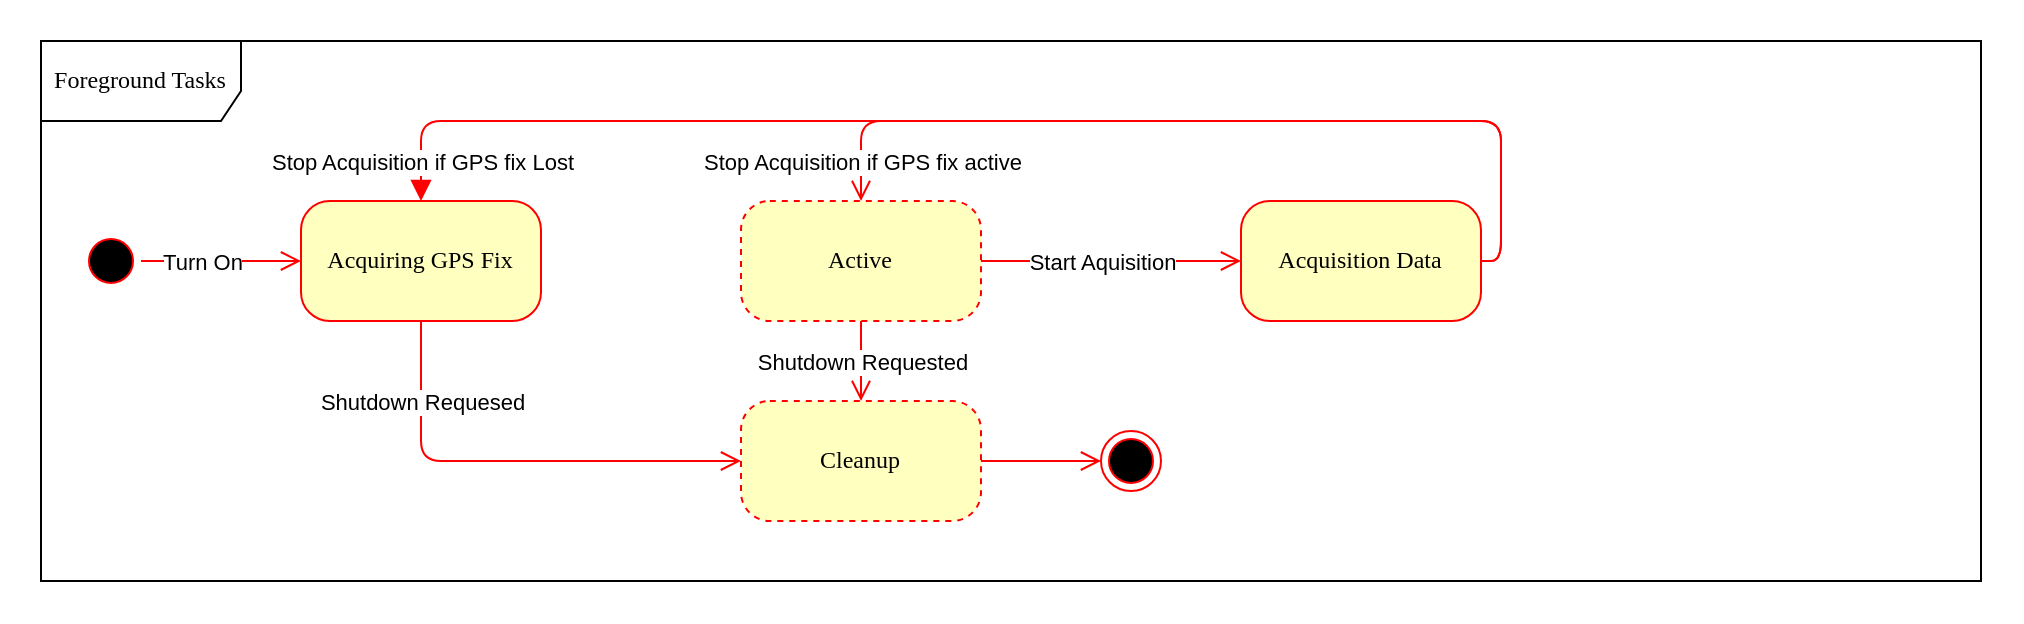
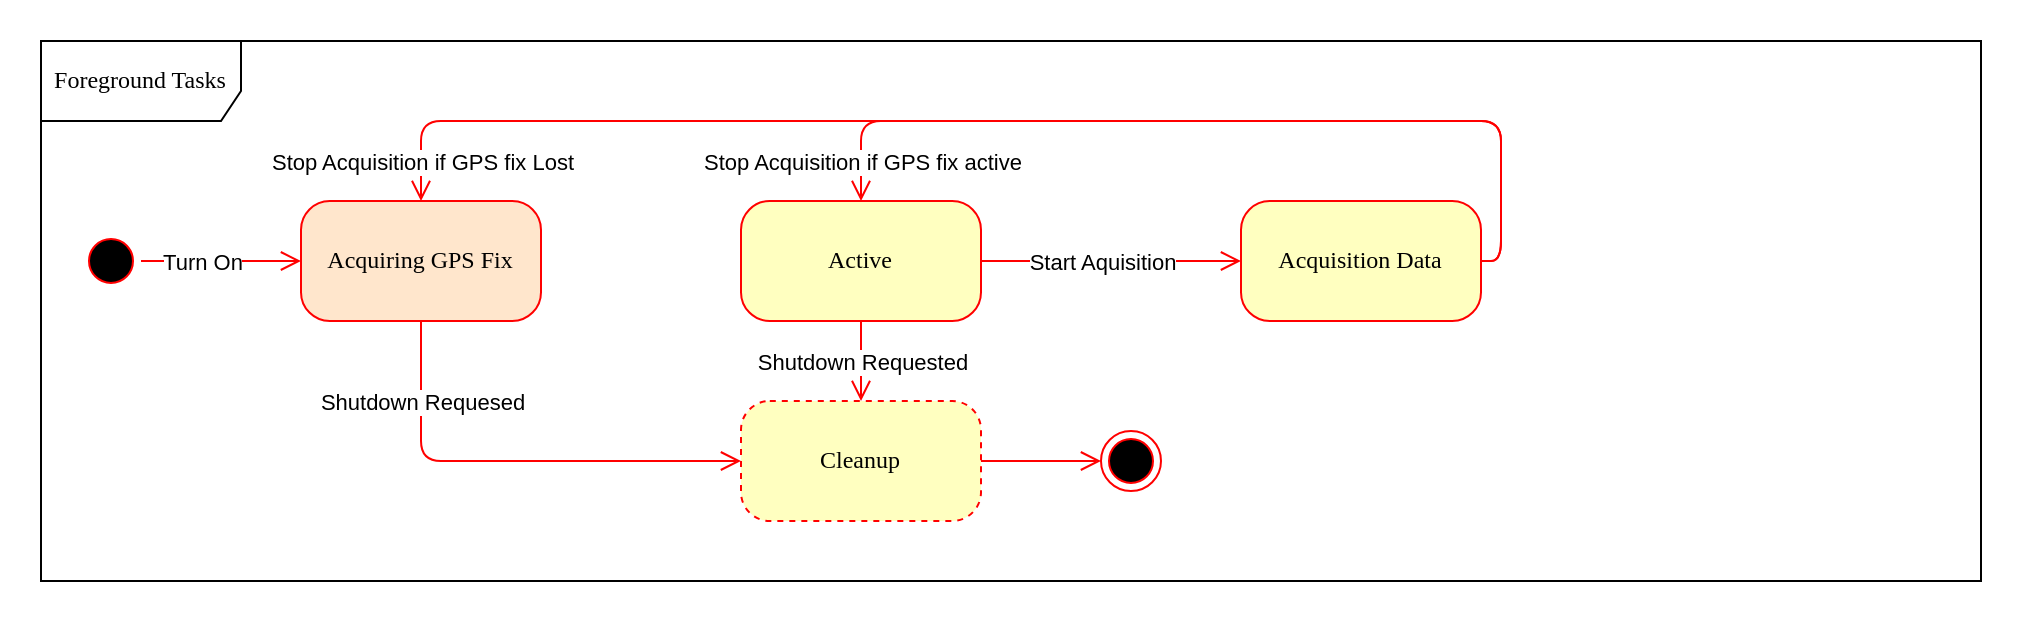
(421, 179) -> (421, 185)
(421, 261) -> (421, 261)
(861, 261) -> (861, 261)
